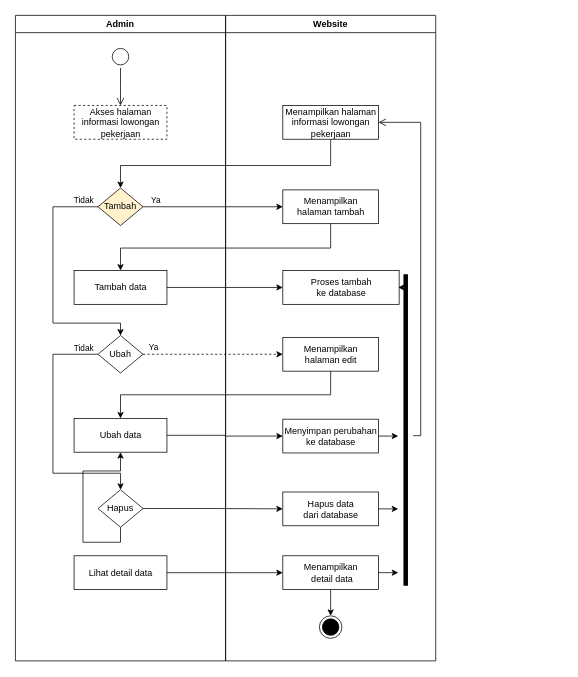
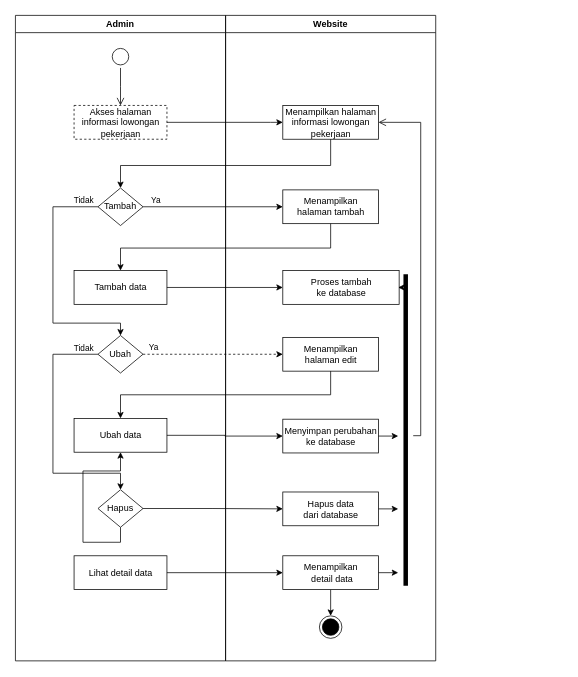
none -> (222, 122)
(120, 207) -> (120, 207)
